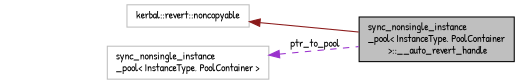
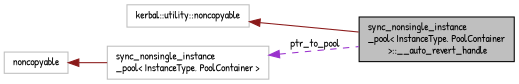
(188, 16) -> (188, 16)
none -> (36, 63)
